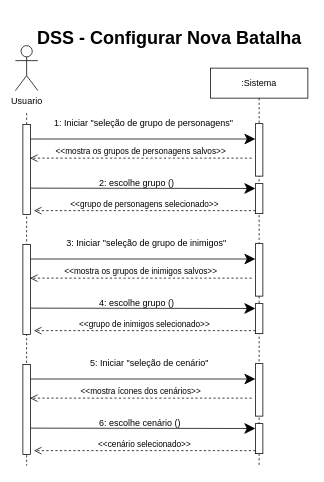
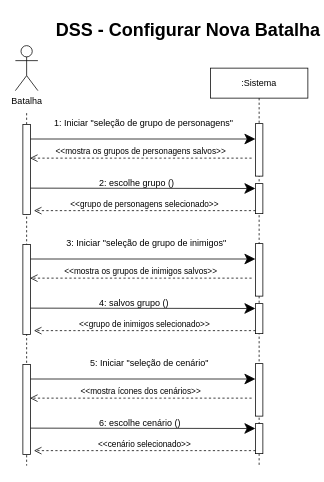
(169, 38) -> (188, 30)
(27, 101) -> (27, 101)
(141, 304) -> (139, 304)
